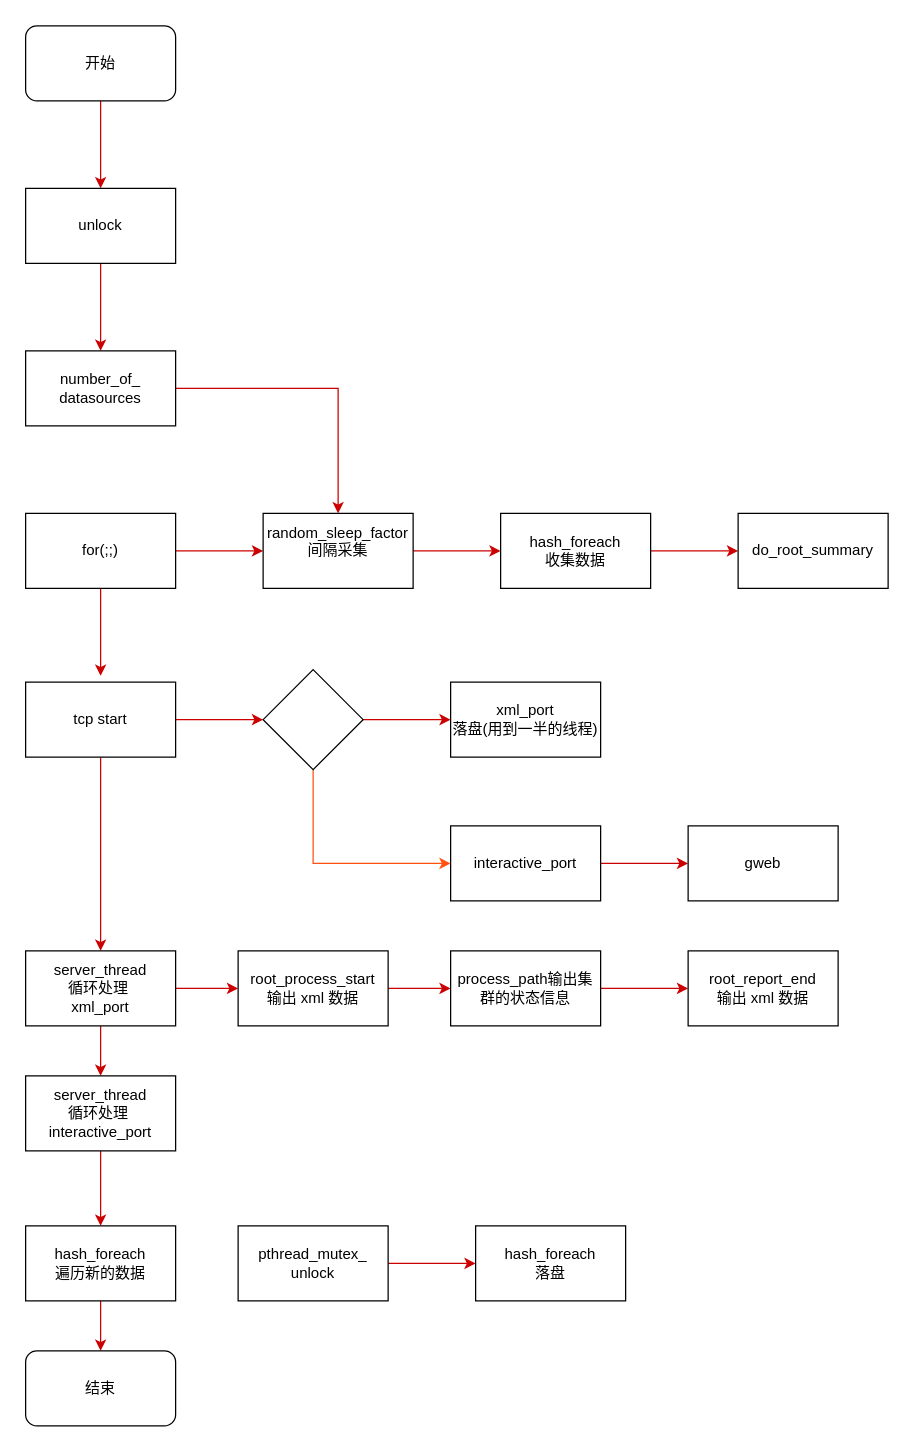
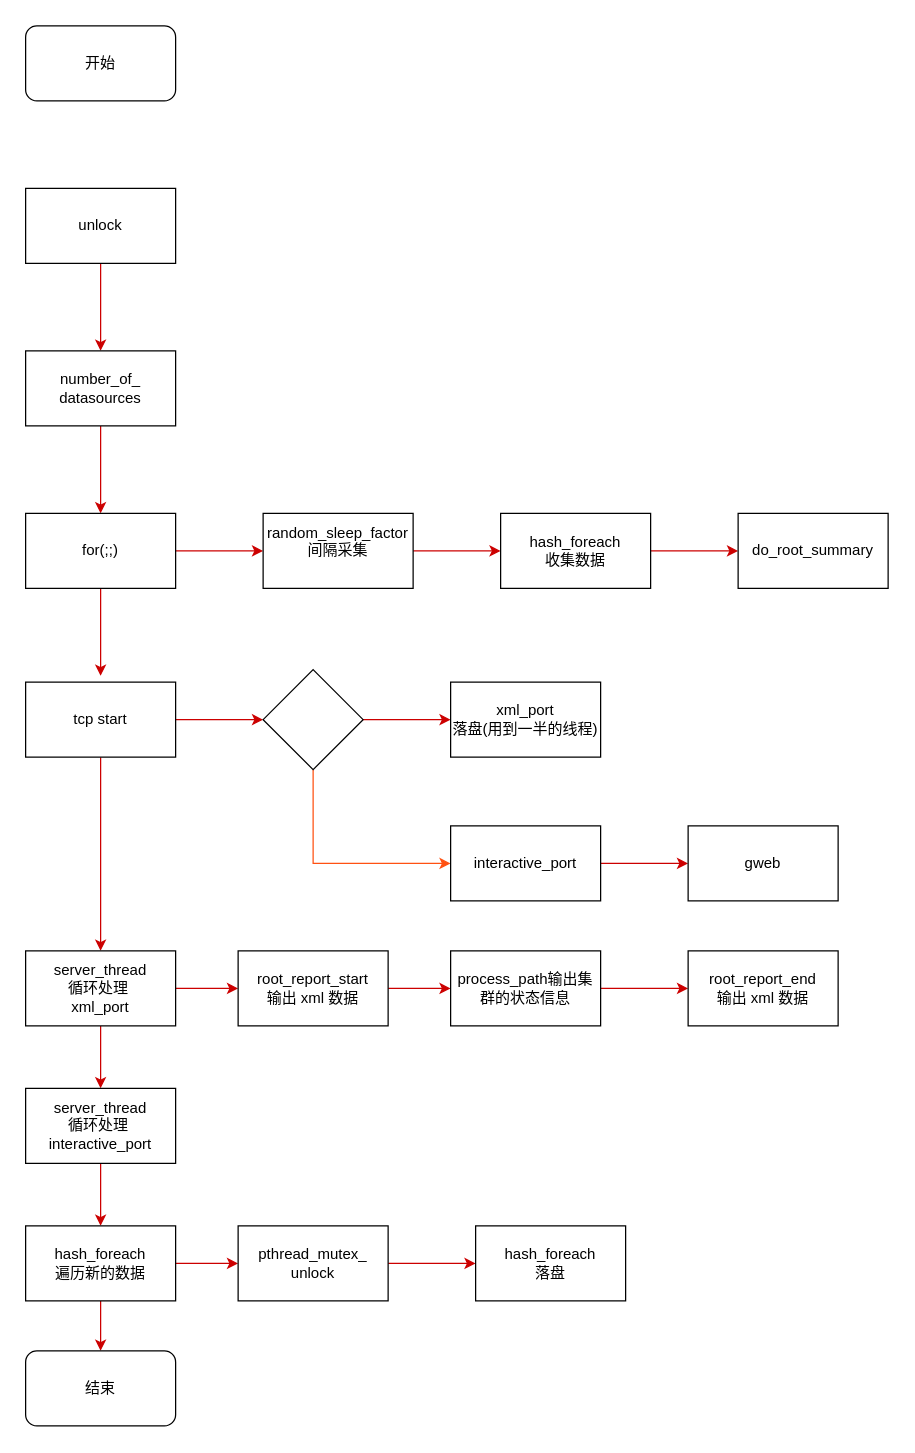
(101, 140) -> none
(315, 388) -> (101, 465)
(313, 988) -> (313, 988)
(101, 1113) -> (101, 1126)
none -> (203, 1263)
